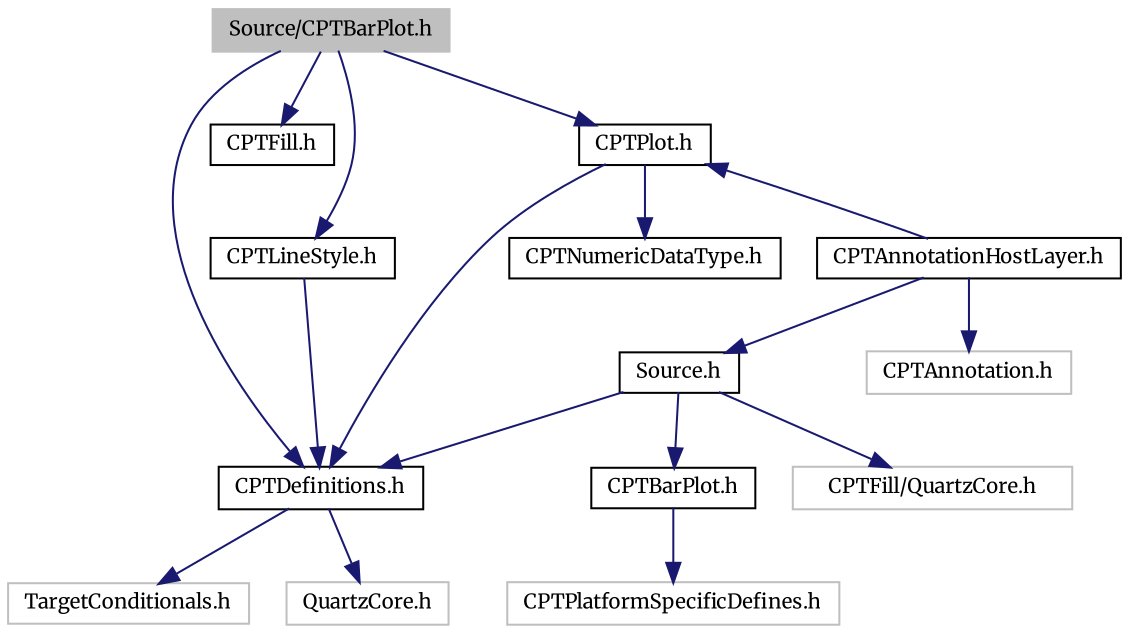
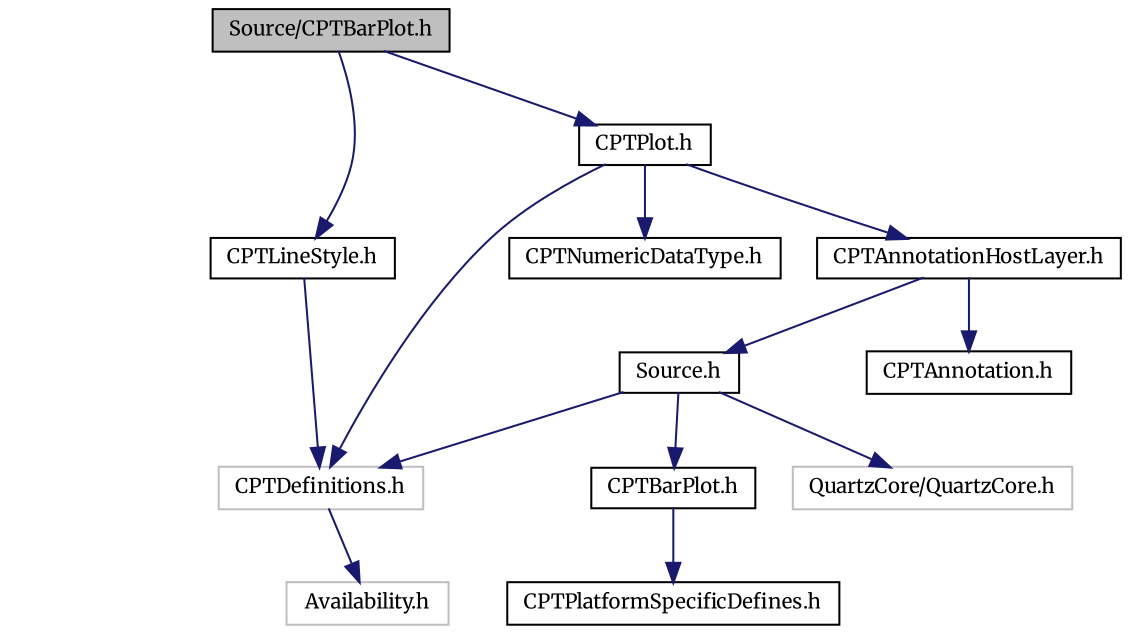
(331, 30) -> (331, 30)
(272, 145) -> none
(828, 204) -> (787, 199)
(178, 243) -> none
(969, 373) -> (969, 373)
(321, 488) -> (321, 488)
(933, 488) -> (933, 488)
(129, 603) -> none
(368, 603) -> (368, 603)
(673, 603) -> (673, 603)
